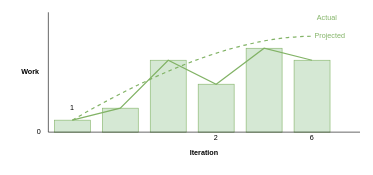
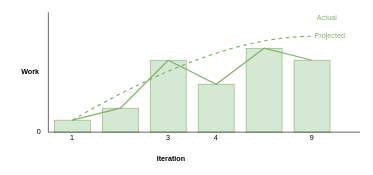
(72, 108) -> (72, 138)
none -> (168, 138)
(216, 138) -> (216, 138)
(312, 138) -> (312, 138)
(204, 153) -> (171, 159)
